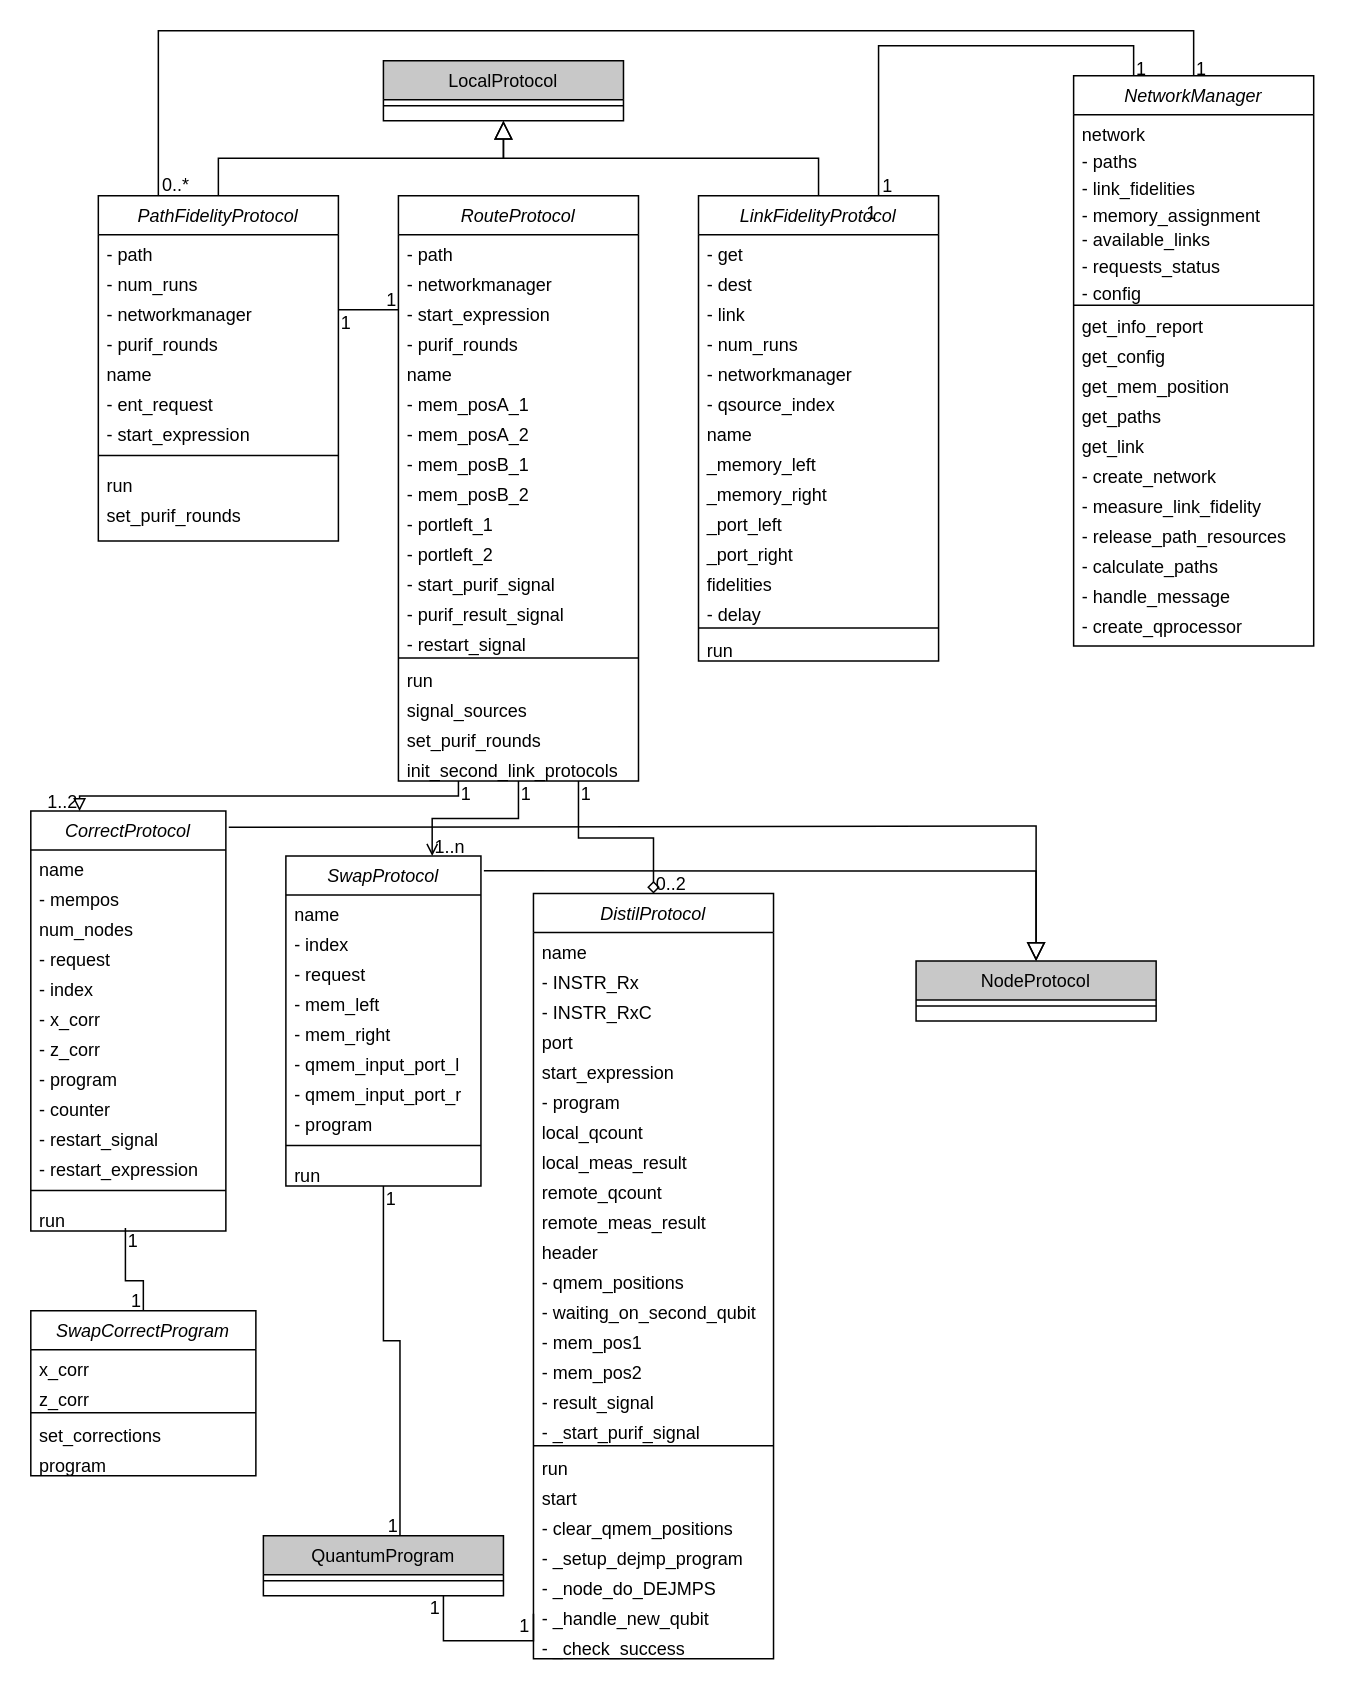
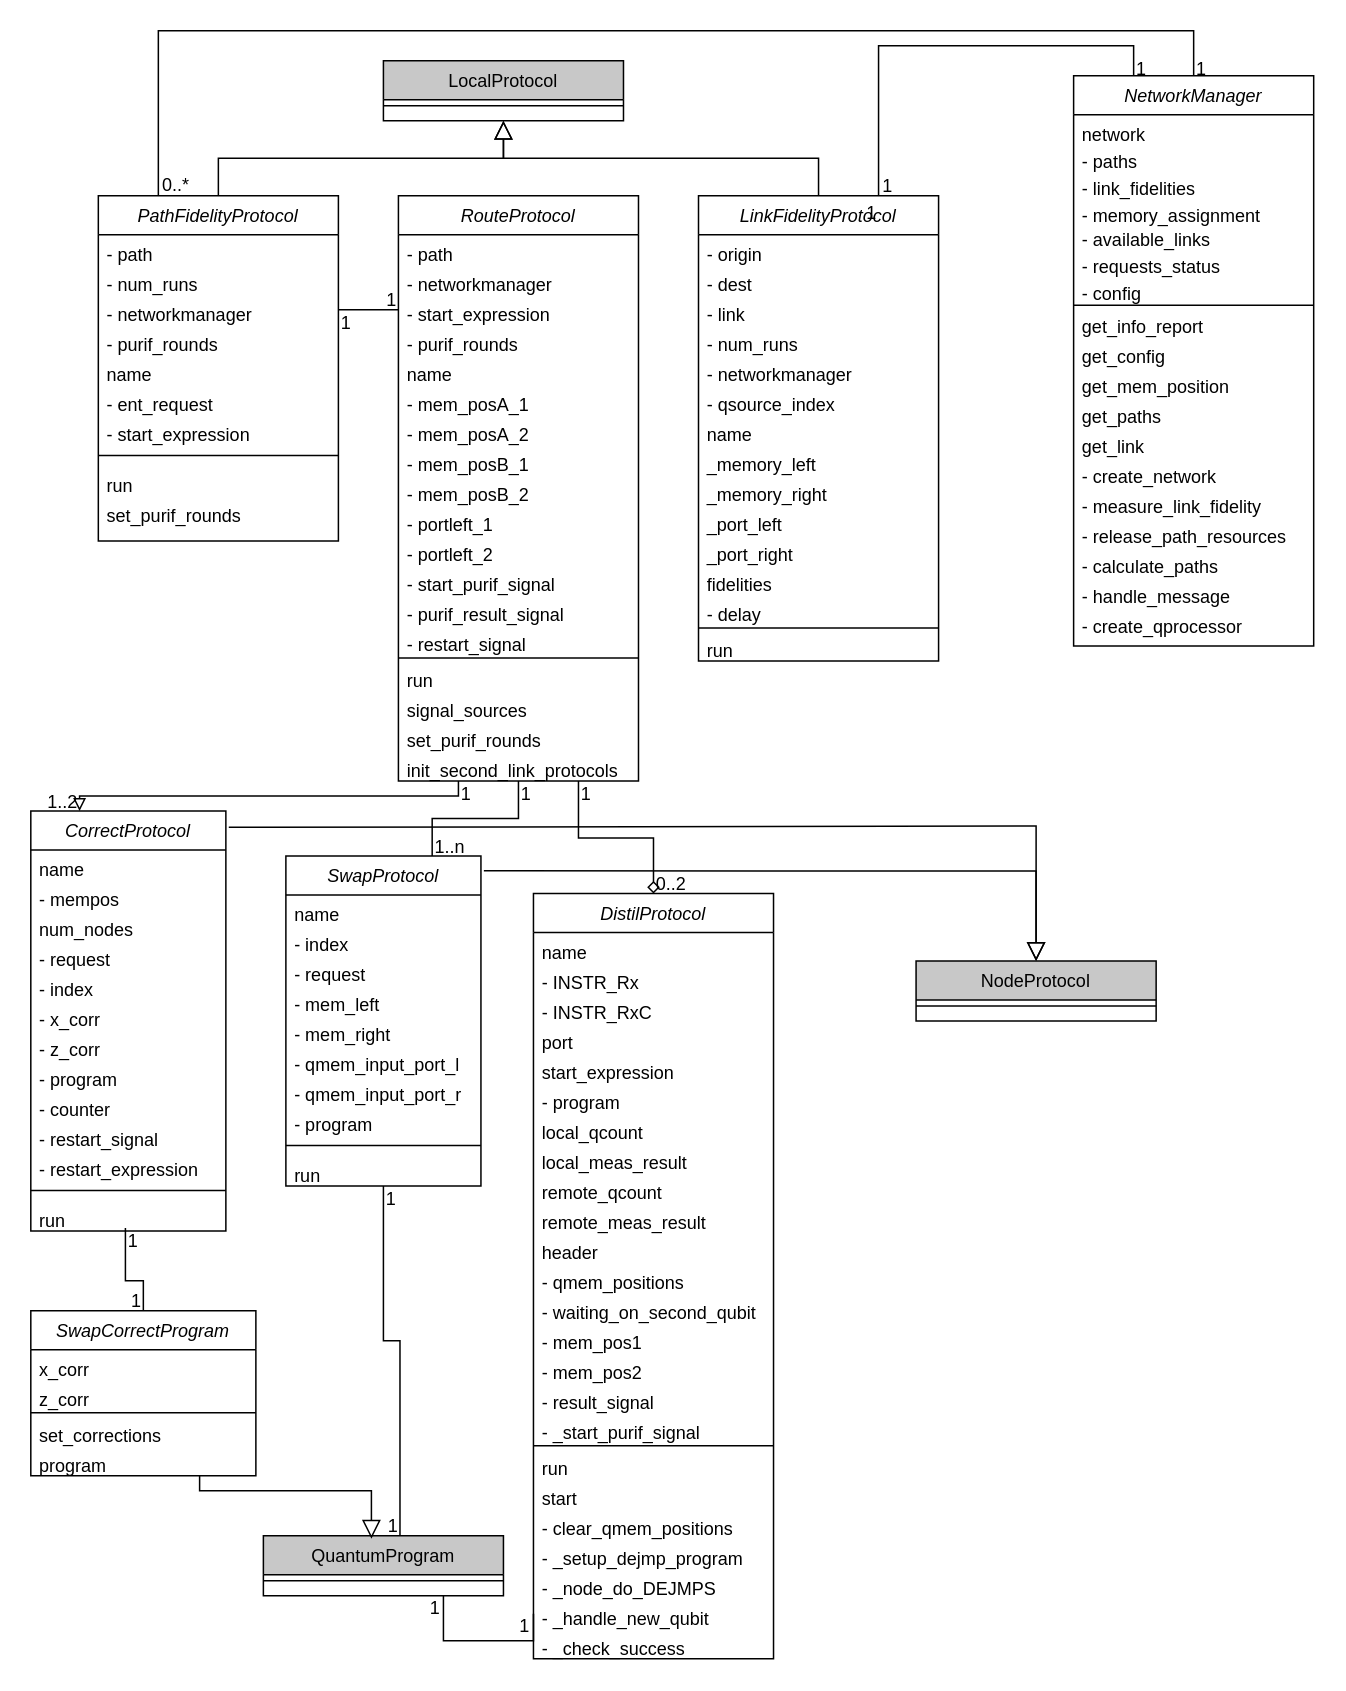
(729, 255) -> (740, 255)
(432, 849) -> (432, 850)
none -> (294, 1490)
